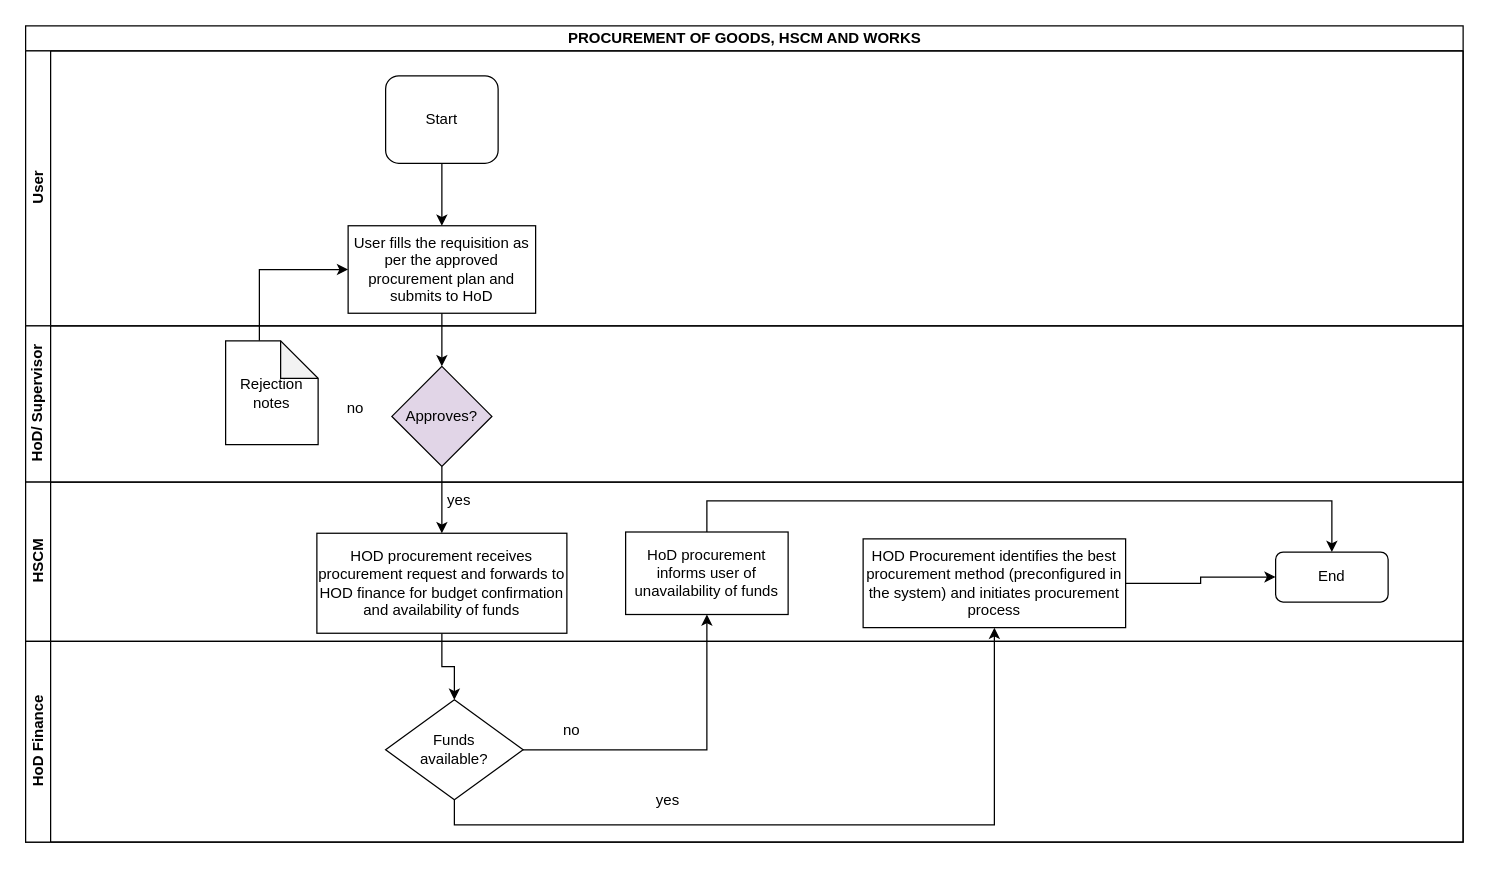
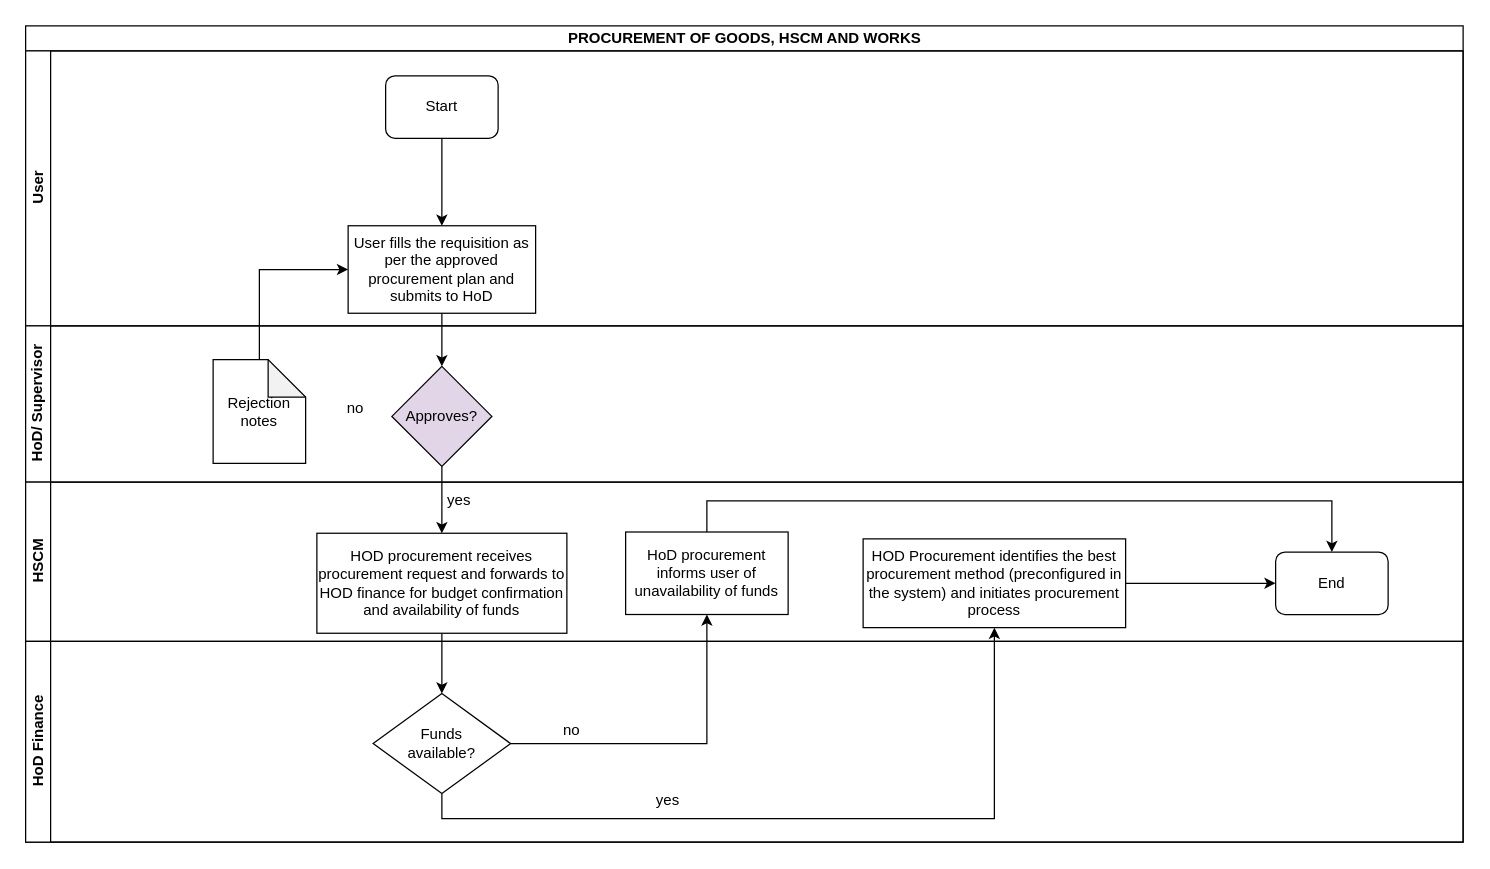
(442, 119) -> (442, 107)
(272, 393) -> (259, 411)
(1332, 577) -> (1332, 583)
(454, 750) -> (442, 743)
